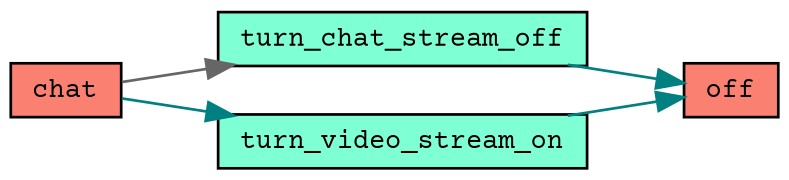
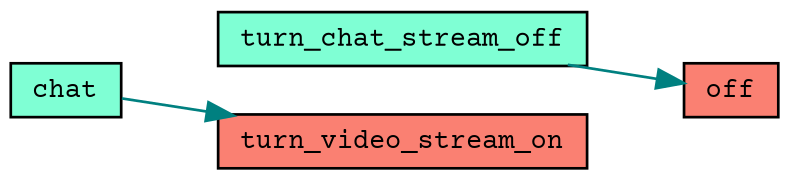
(164, 75) -> none
(66, 90) -> (66, 90)
(612, 109) -> none
(403, 141) -> (403, 141)
